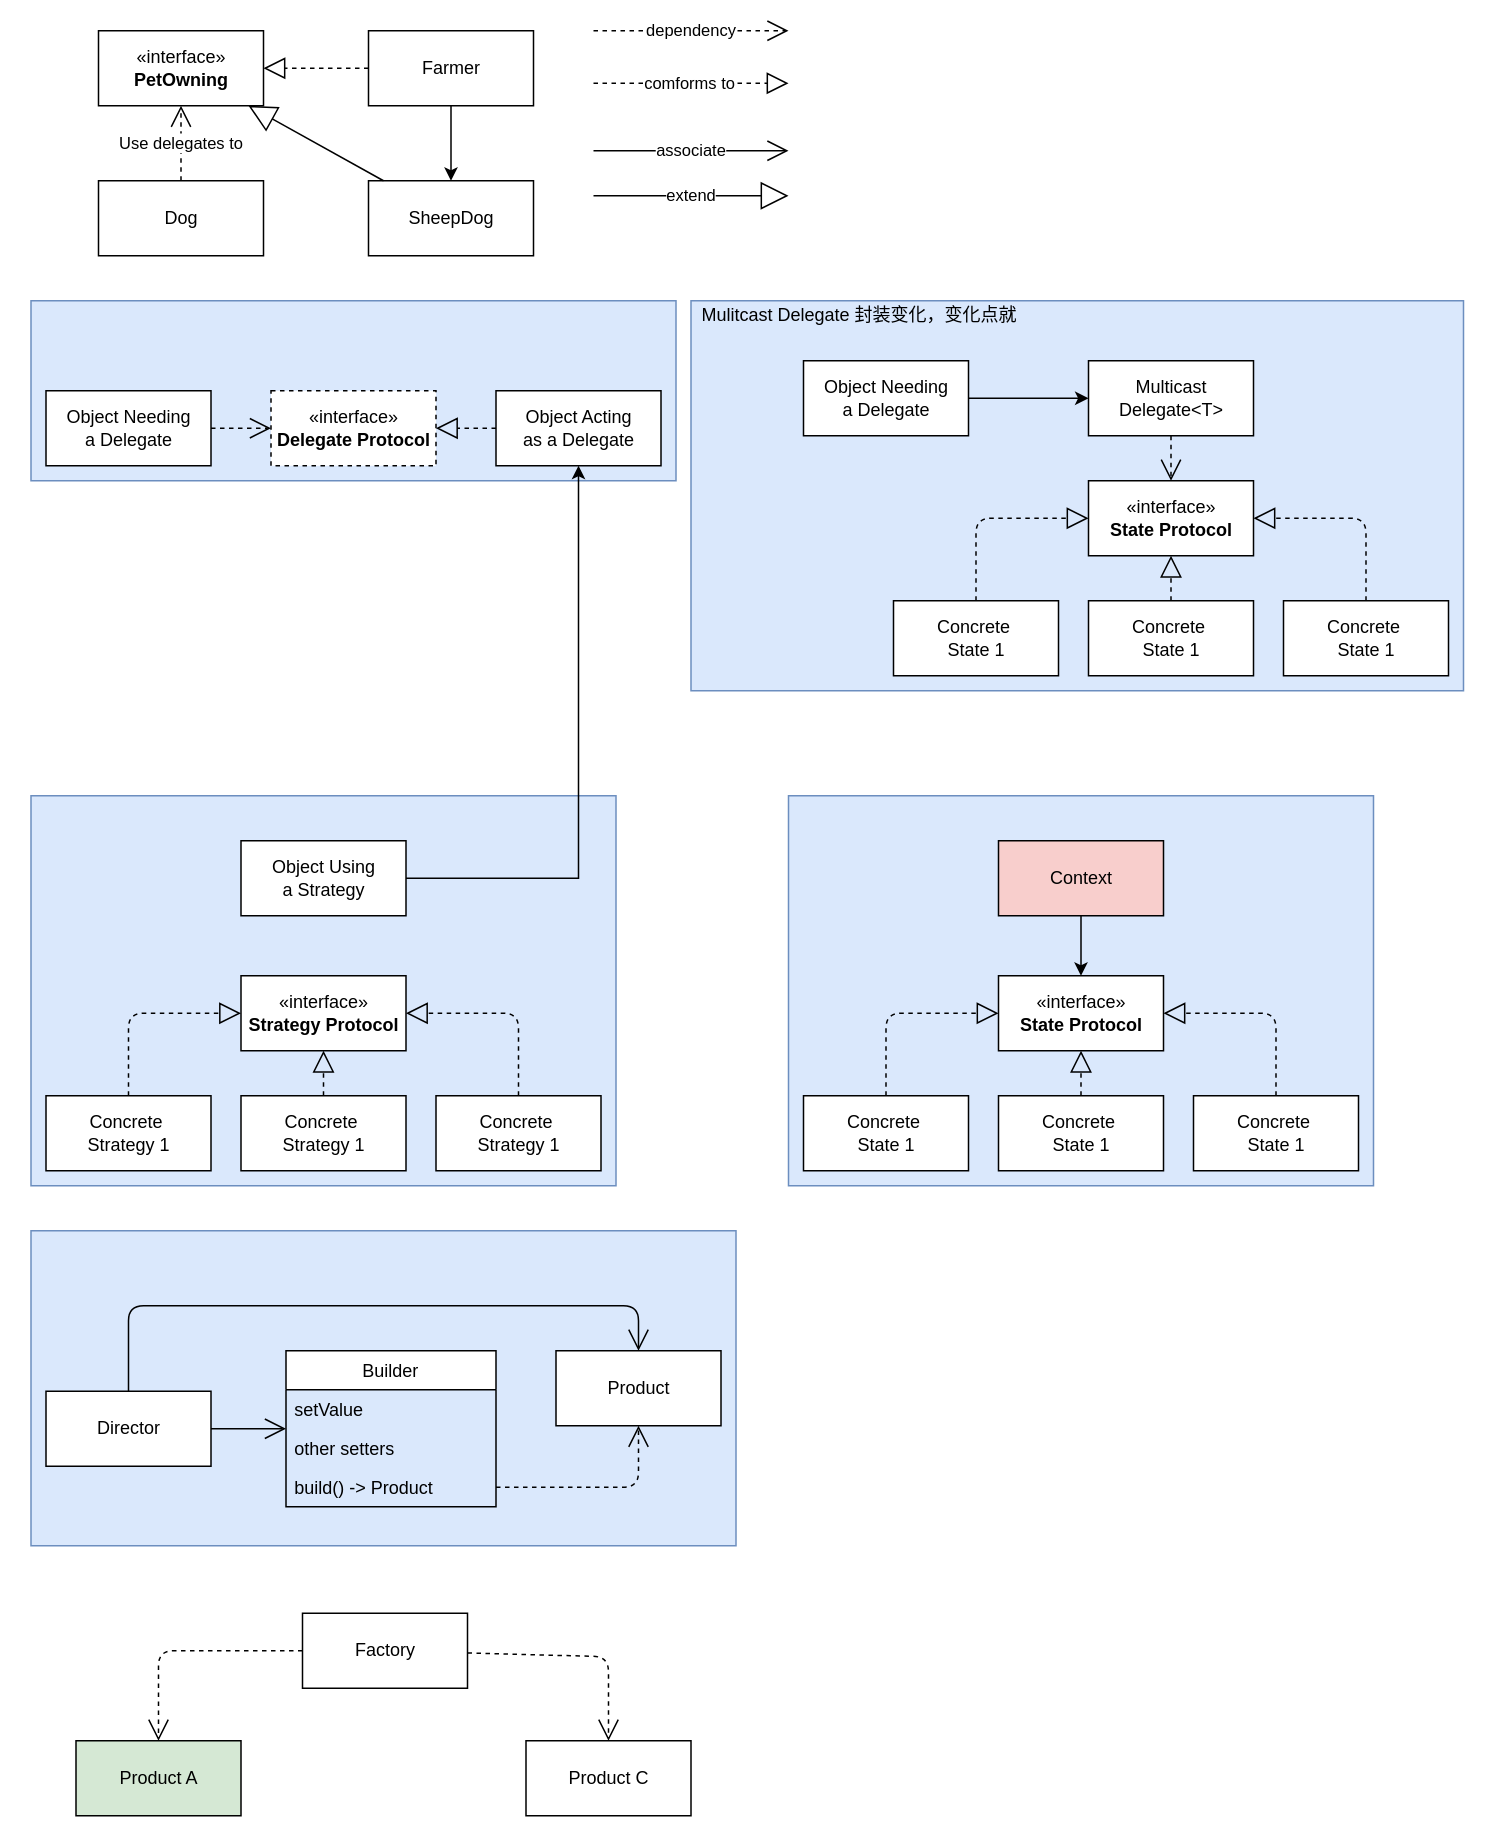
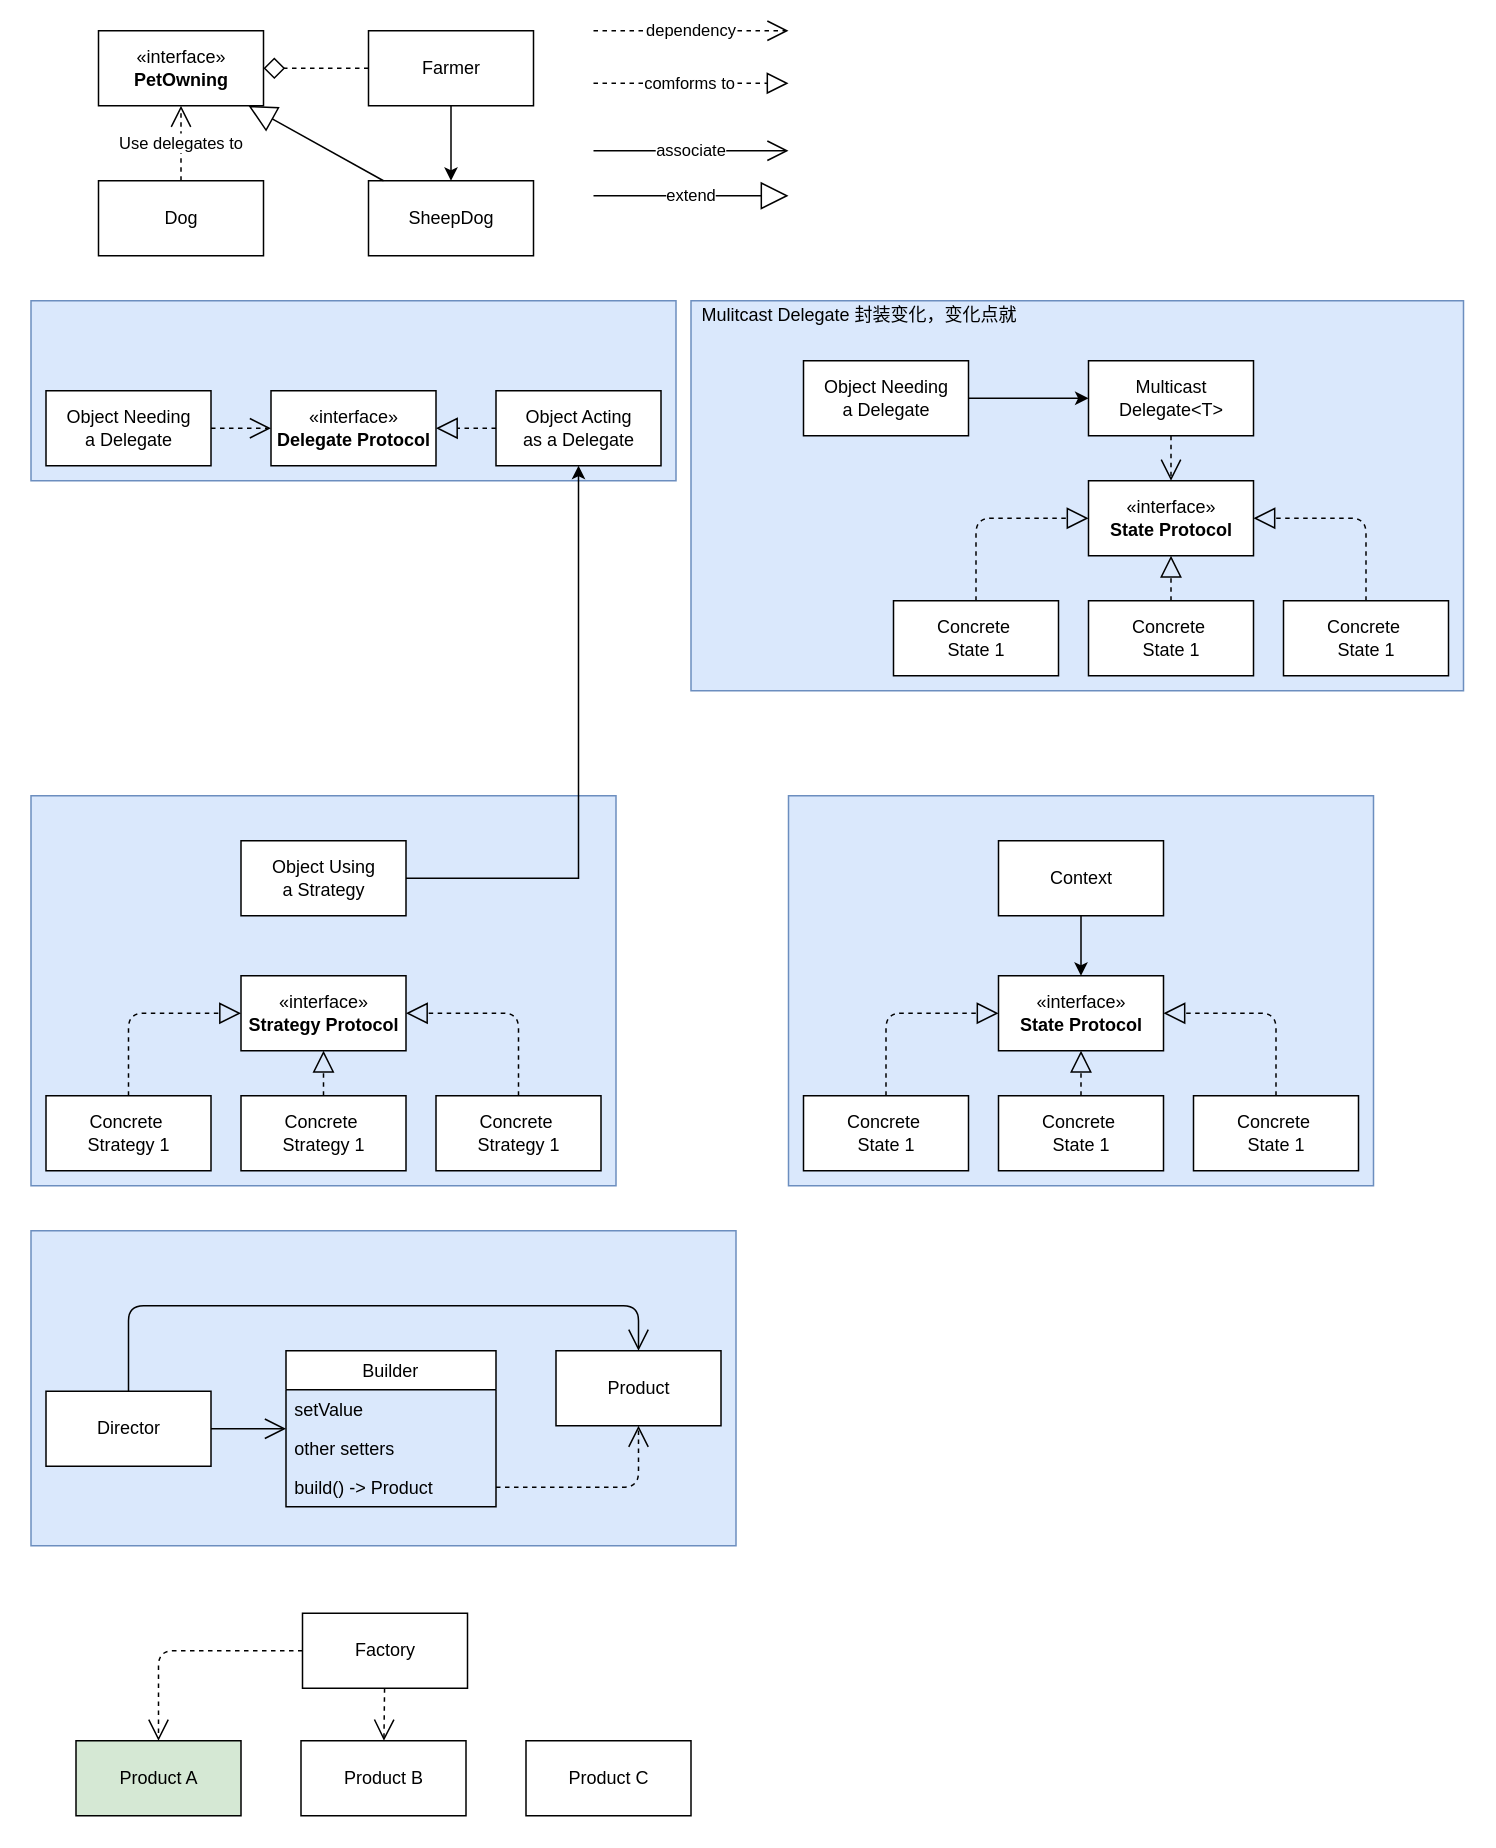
(285, 68) -> (285, 68)
(353, 428) -> (353, 428)
(1081, 878) -> (1081, 878)
(572, 1656) -> none
none -> (384, 1712)
none -> (383, 1778)
